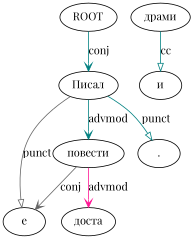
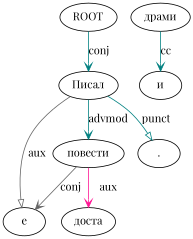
(161, 47) -> (161, 47)
(37, 154) -> (37, 154)
(108, 188) -> (108, 188)
